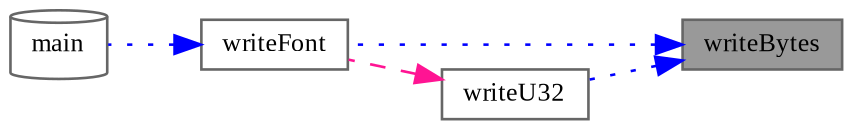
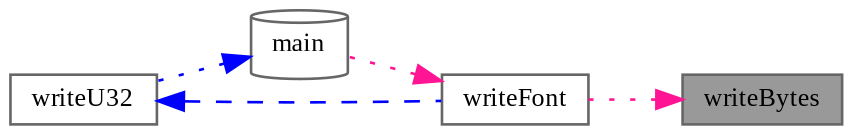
(141, 45) -> (382, 66)
(502, 45) -> (622, 100)
(382, 67) -> (313, 102)
(622, 73) -> (191, 72)
